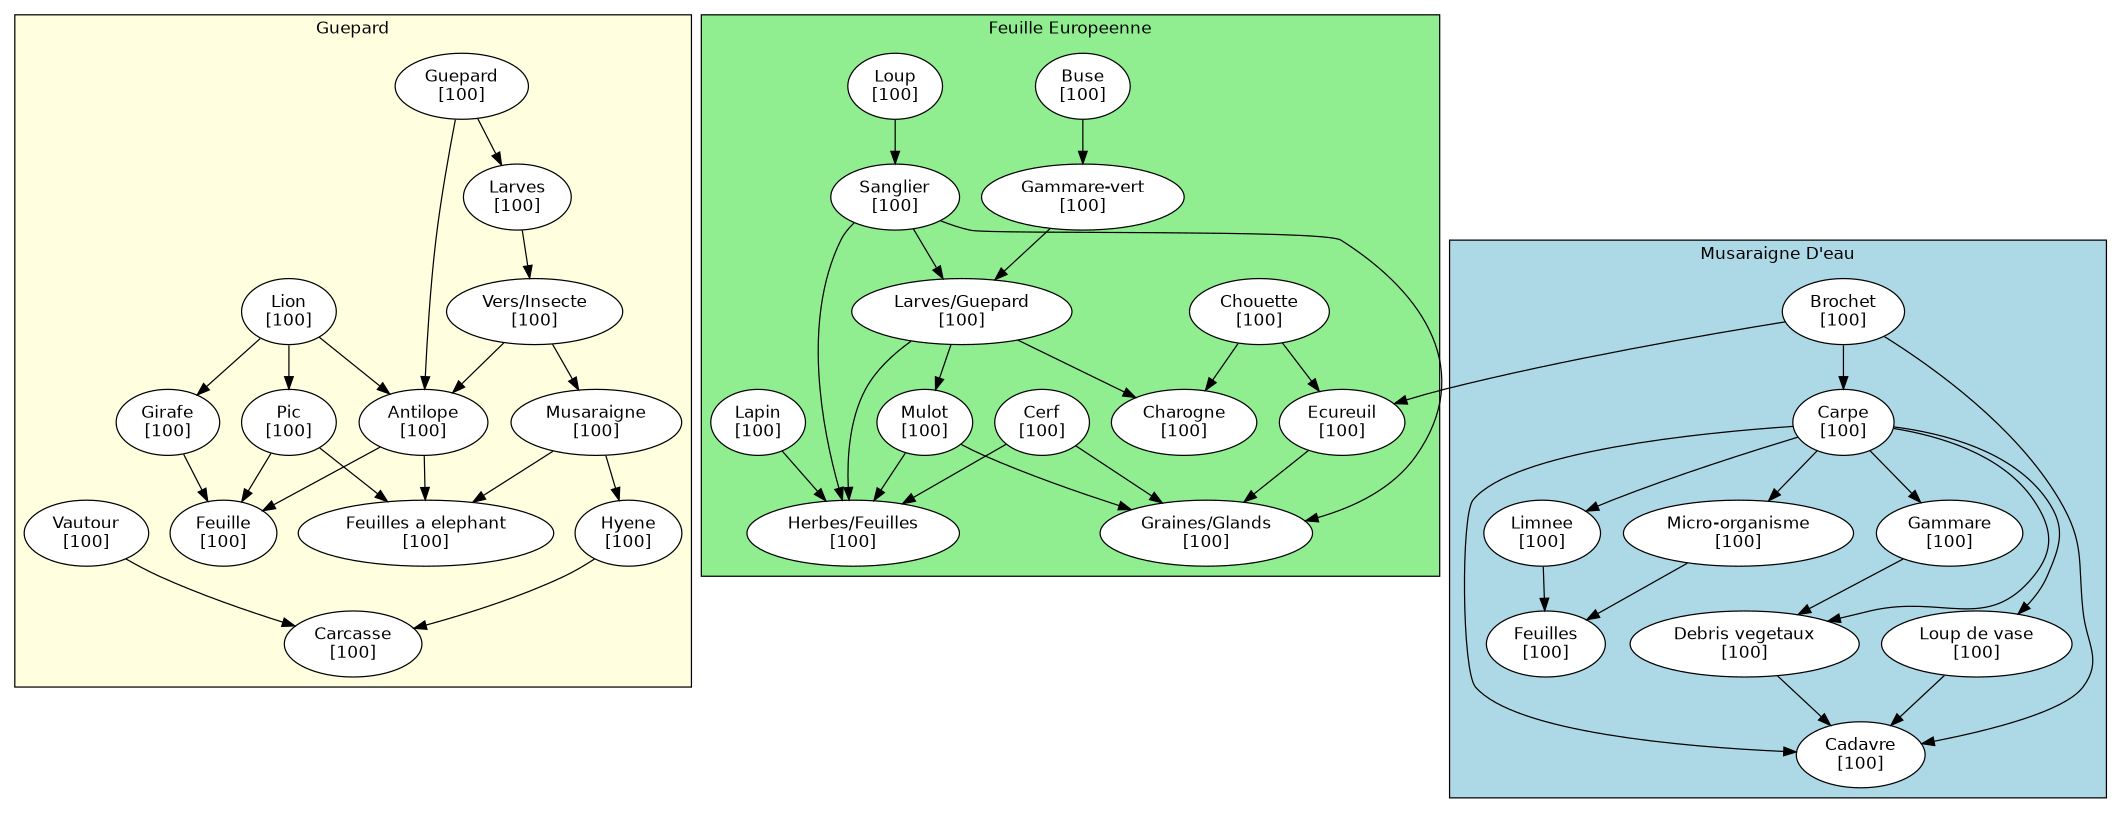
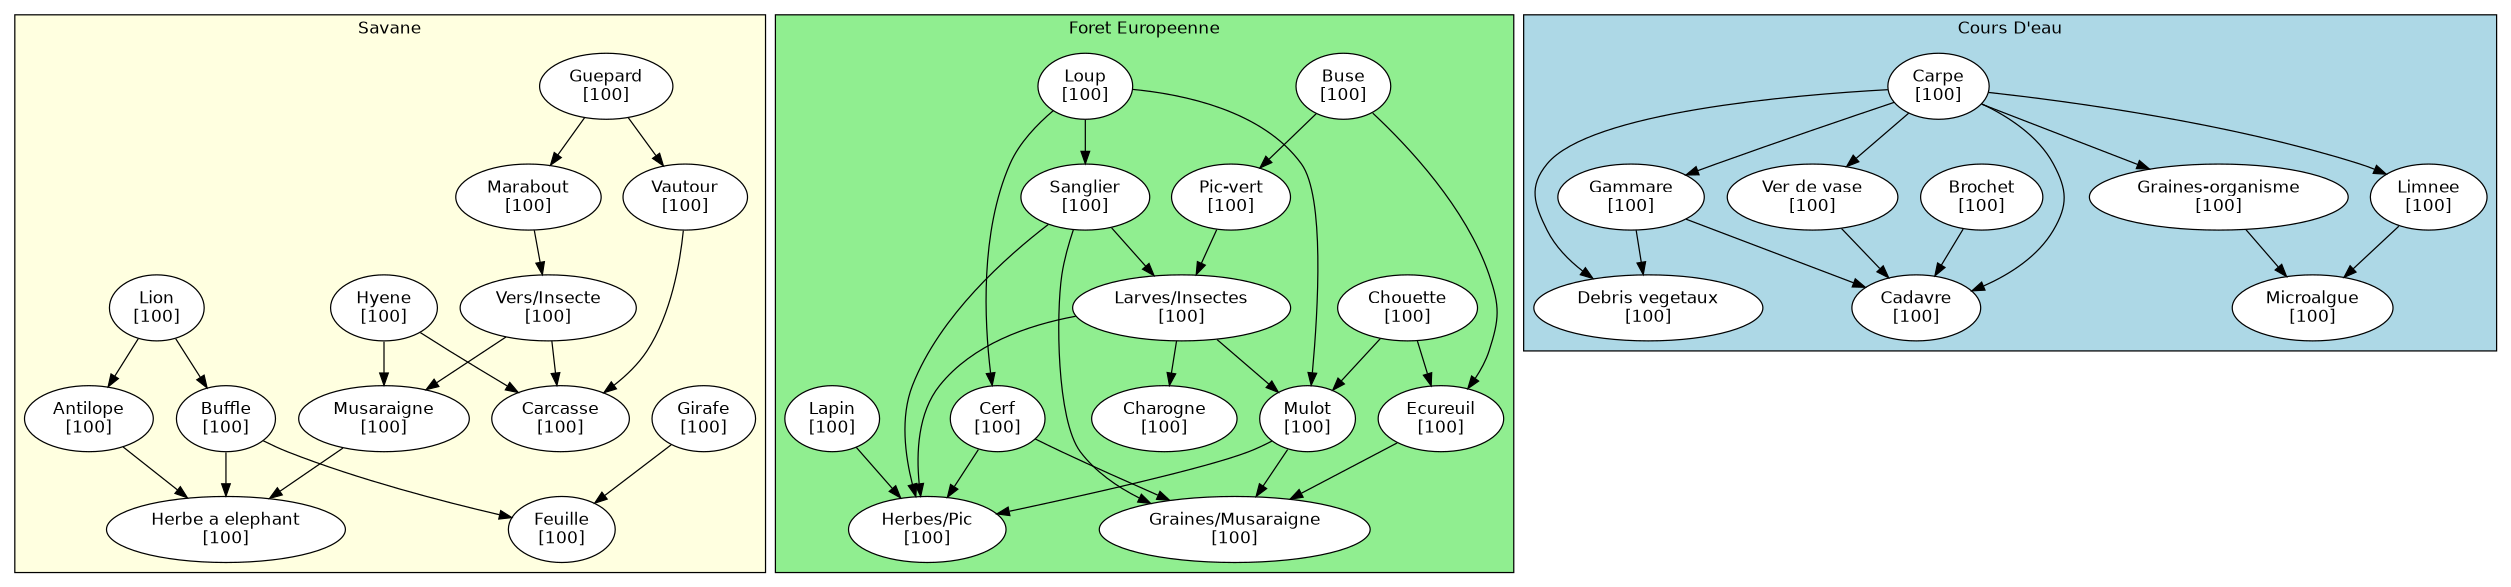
(353, 29) -> (390, 29)
(1071, 29) -> (1145, 29)
none -> (1306, 174)
(517, 197) -> (528, 197)
(1083, 197) -> (1231, 197)
none -> (991, 233)
(435, 247) -> (642, 137)
(1778, 254) -> (2010, 29)
(962, 312) -> (1182, 308)
(1595, 356) -> (1470, 233)
(1843, 361) -> none
(1225, 362) -> (1361, 360)
(233, 363) -> none
(483, 363) -> (554, 357)
(289, 422) -> (226, 419)
(611, 472) -> (384, 357)
(327, 476) -> none
(426, 533) -> (226, 529)
(853, 533) -> (927, 529)
(1206, 533) -> (1235, 529)
(1738, 533) -> (2219, 197)
(1546, 644) -> (2313, 308)
(1977, 644) -> (1813, 197)
(1800, 696) -> (1770, 251)
